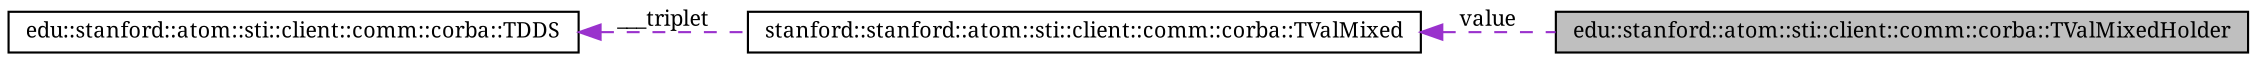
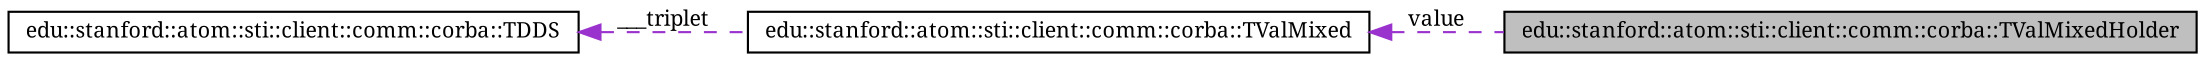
(1084, 32) -> (1059, 32)
